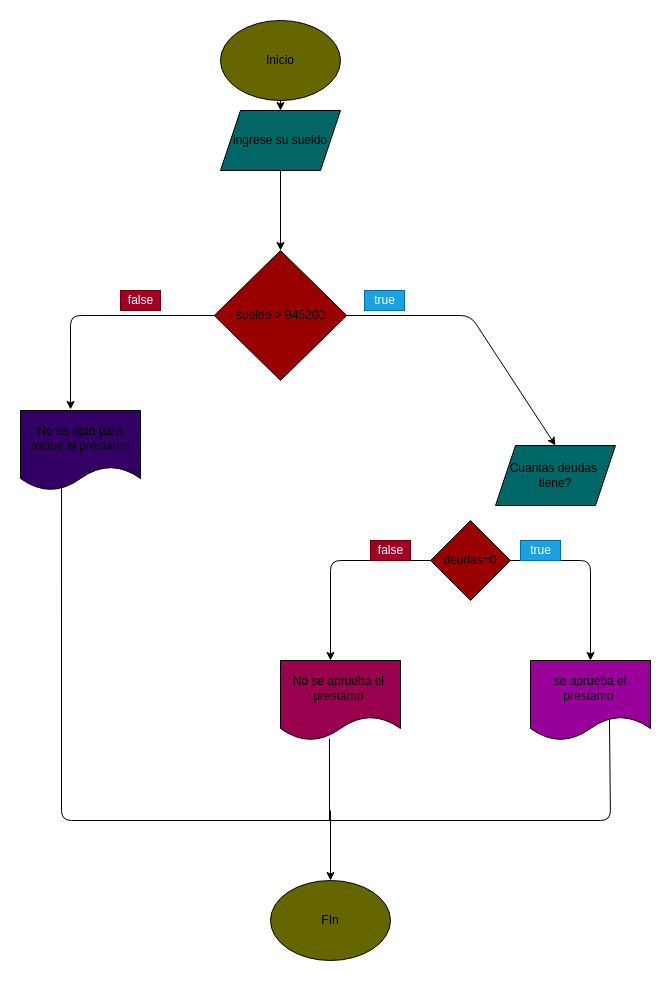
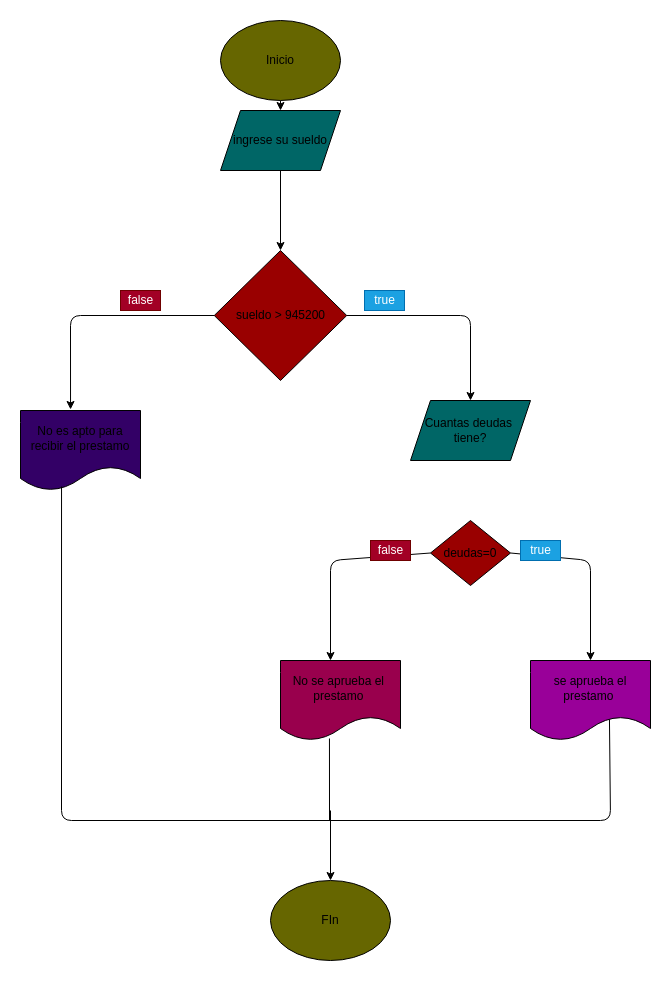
(556, 476) -> (471, 431)
(471, 561) -> (471, 553)
